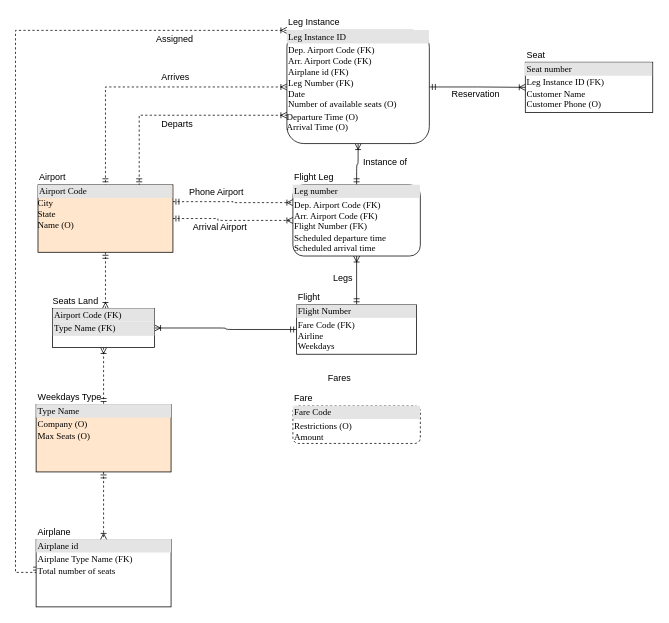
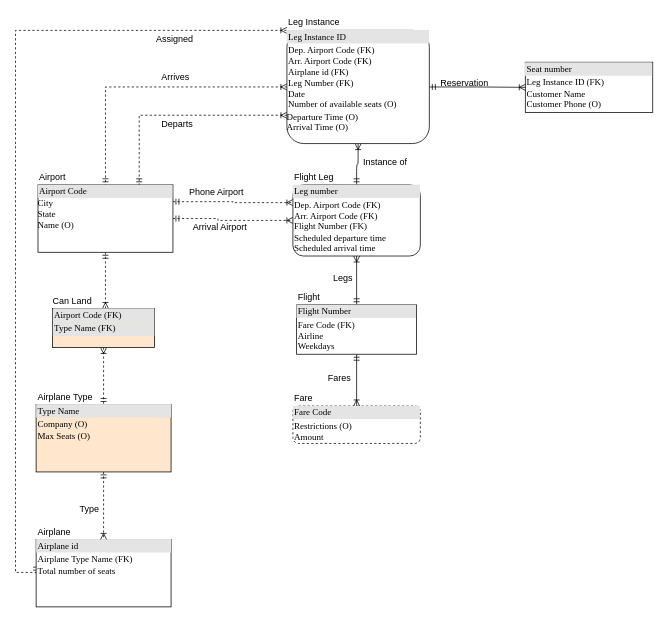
(589, 55) -> none
(480, 95) -> (469, 84)
(105, 219) -> (105, 219)
(77, 301) -> (72, 301)
(104, 328) -> (104, 328)
(256, 330) -> (357, 380)
(69, 397) -> (67, 397)
none -> (93, 510)
